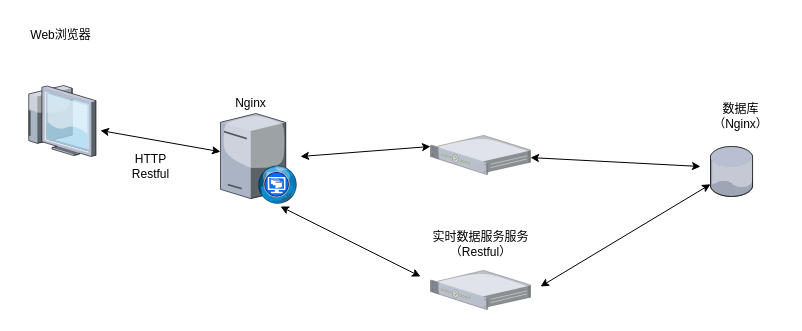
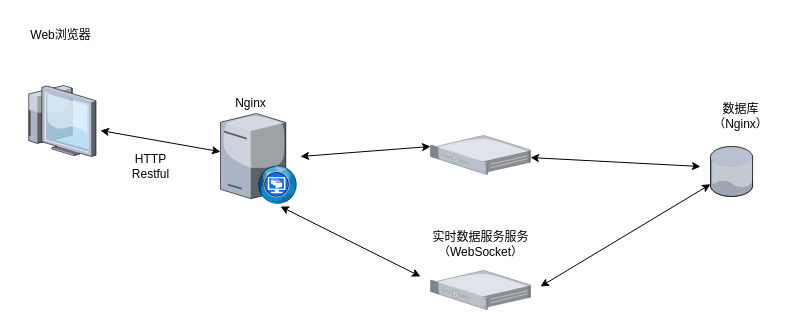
(481, 245) -> (481, 245)
